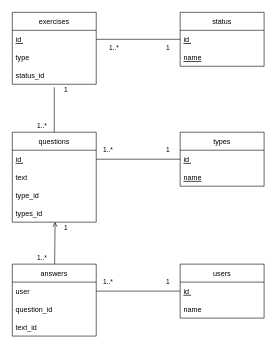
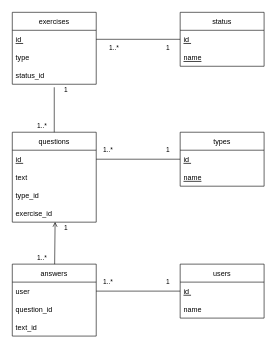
(31, 214) -> (36, 214)
